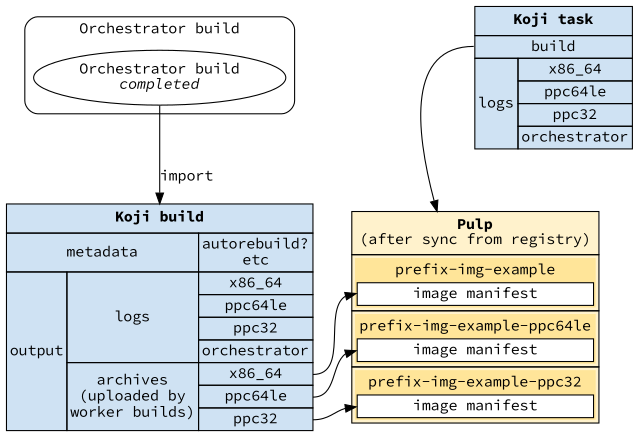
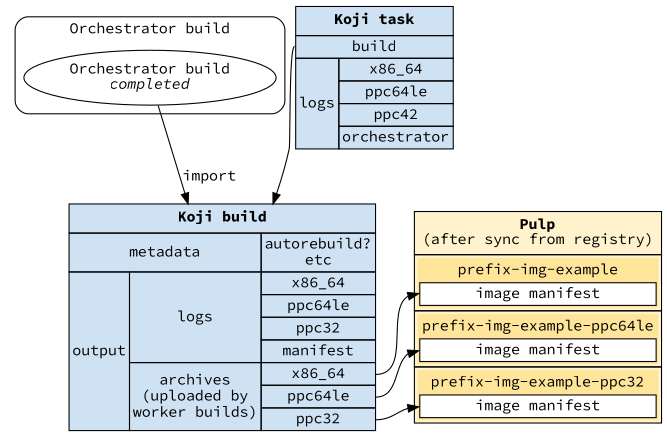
(421, 109) -> (290, 121)
(575, 114) -> (396, 114)
(256, 351) -> (318, 351)
